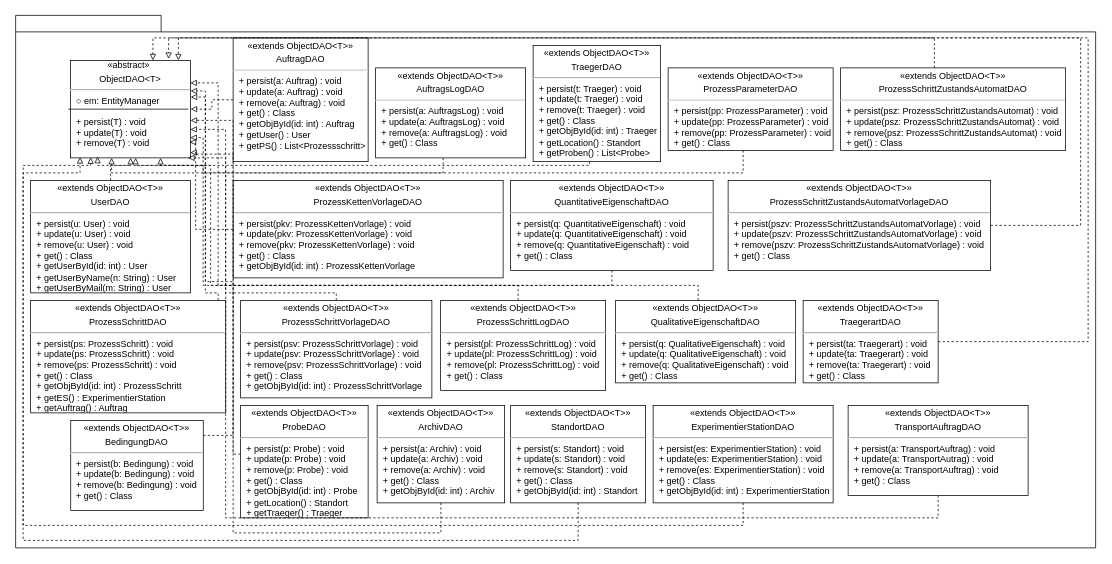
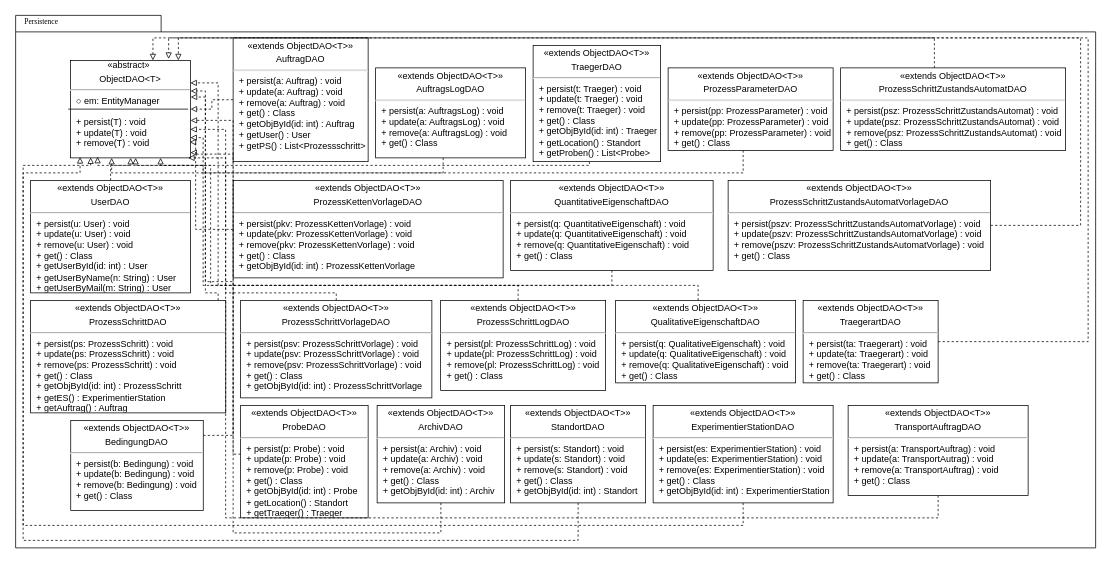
none -> (72, 23)
